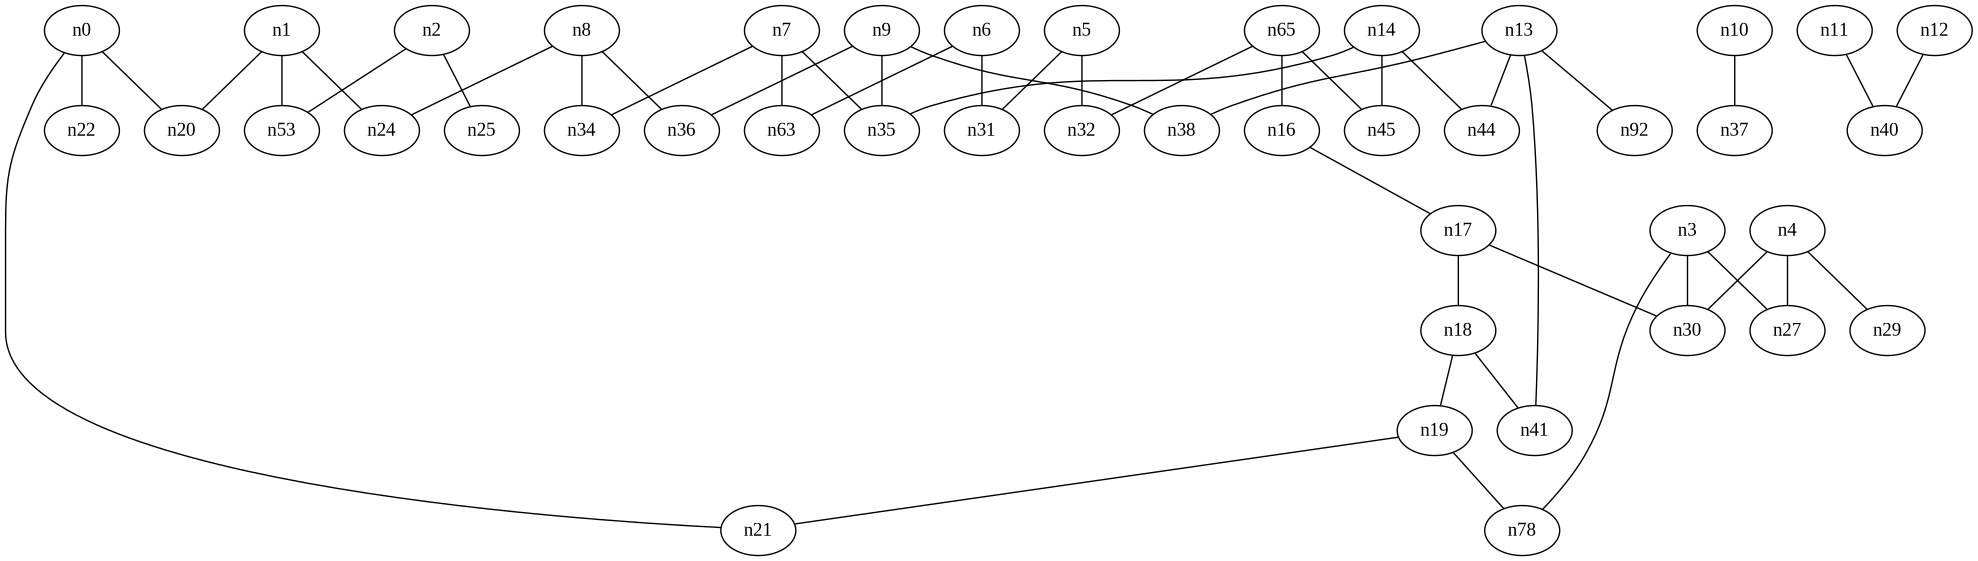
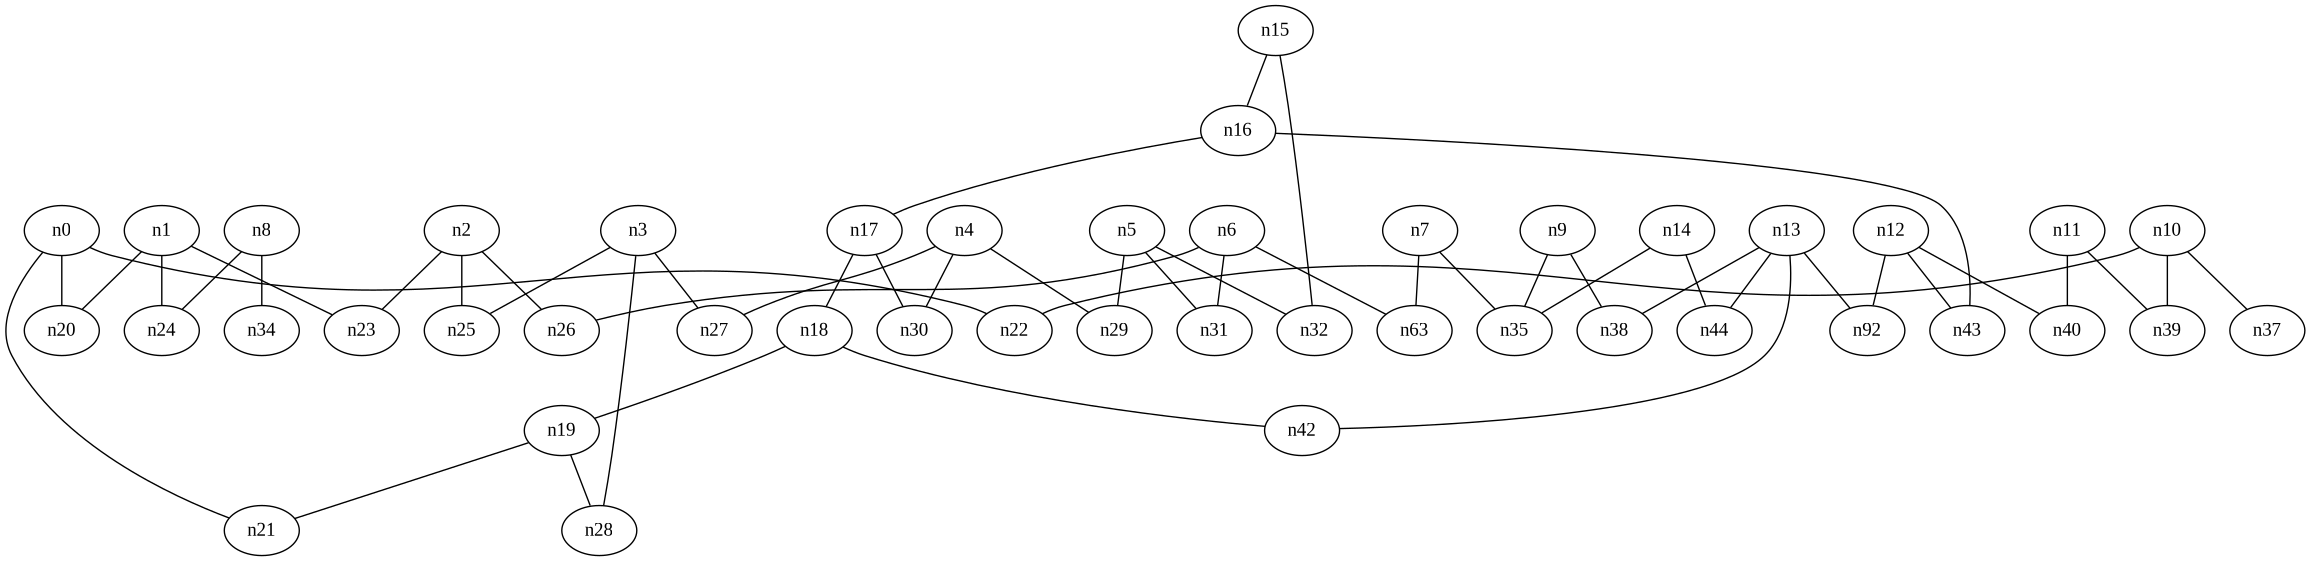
(1282, 31) -> (1276, 31)
(682, 81) -> none
(282, 131) -> (362, 331)
(682, 131) -> none
(1382, 131) -> none
none -> (1121, 280)
none -> (1879, 280)
(1688, 281) -> (571, 269)
none -> (1619, 283)
none -> (562, 331)
none -> (1967, 331)
none -> (2167, 331)
(1535, 431) -> (1302, 431)
(1522, 531) -> (599, 531)
